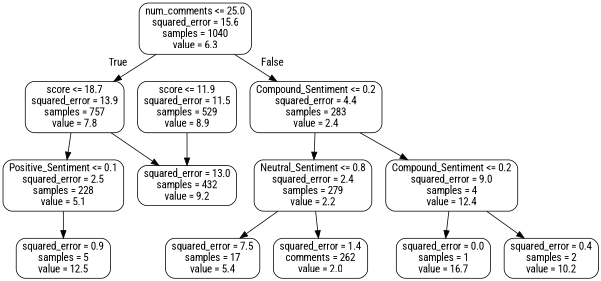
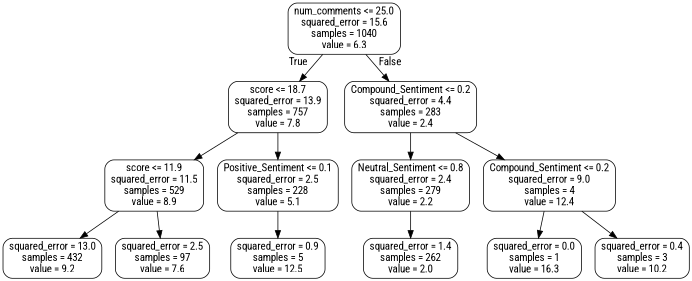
(132, 147) -> (219, 144)
none -> (163, 258)
(213, 258) -> none
(321, 258) -> (411, 258)
(443, 258) -> (534, 258)
(551, 258) -> (642, 258)
